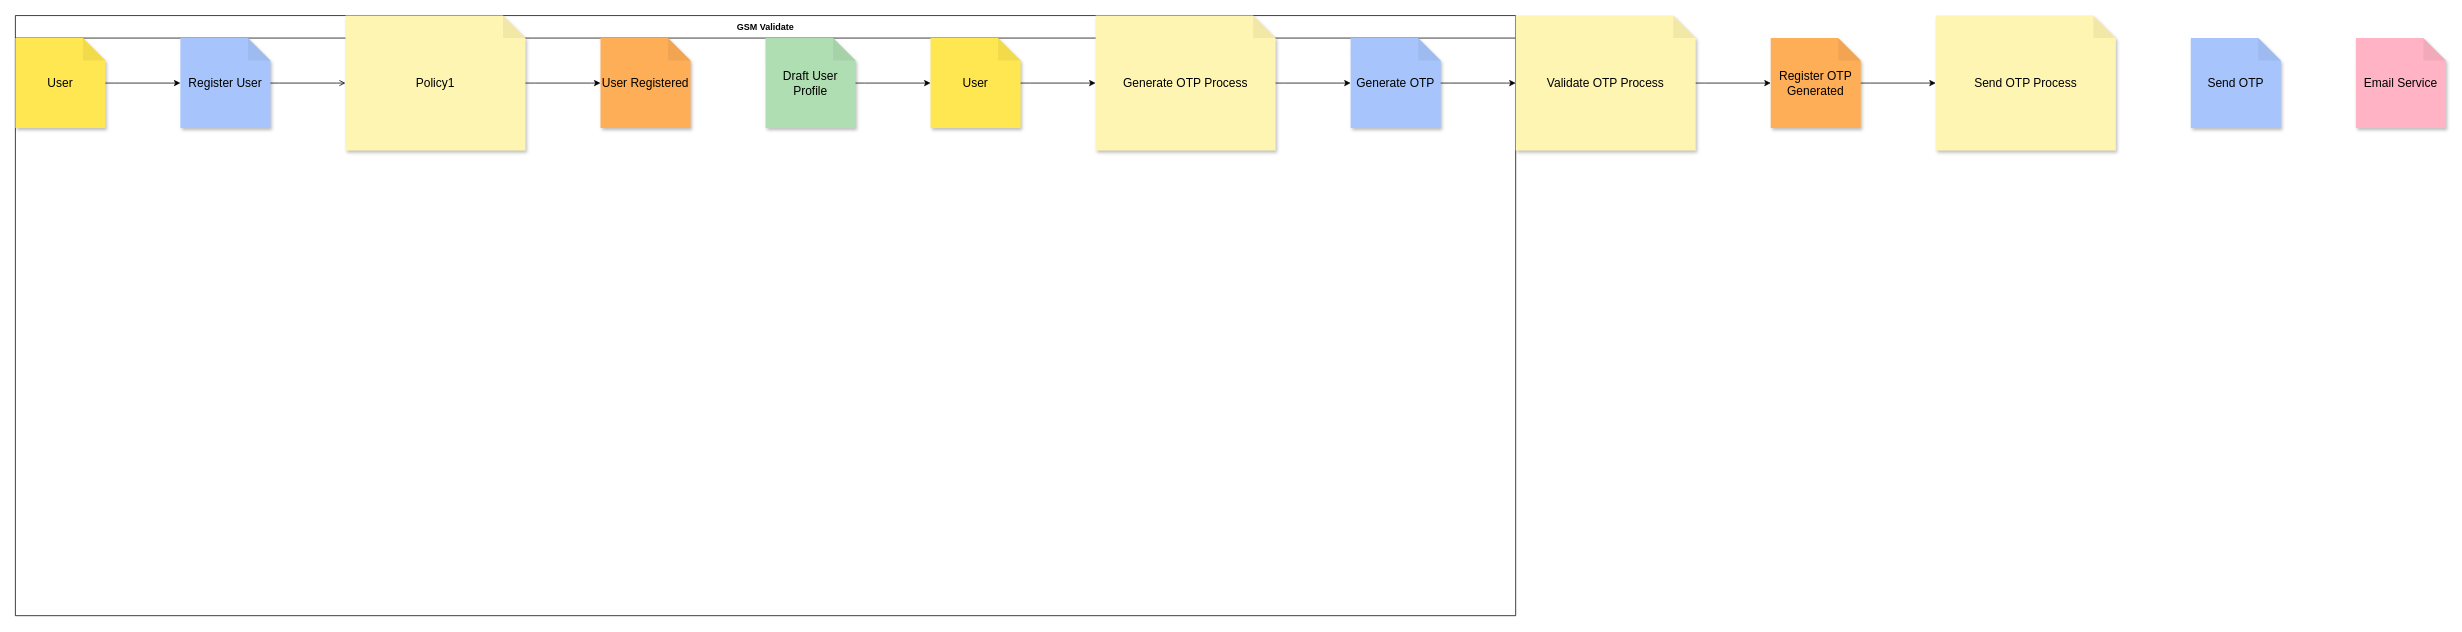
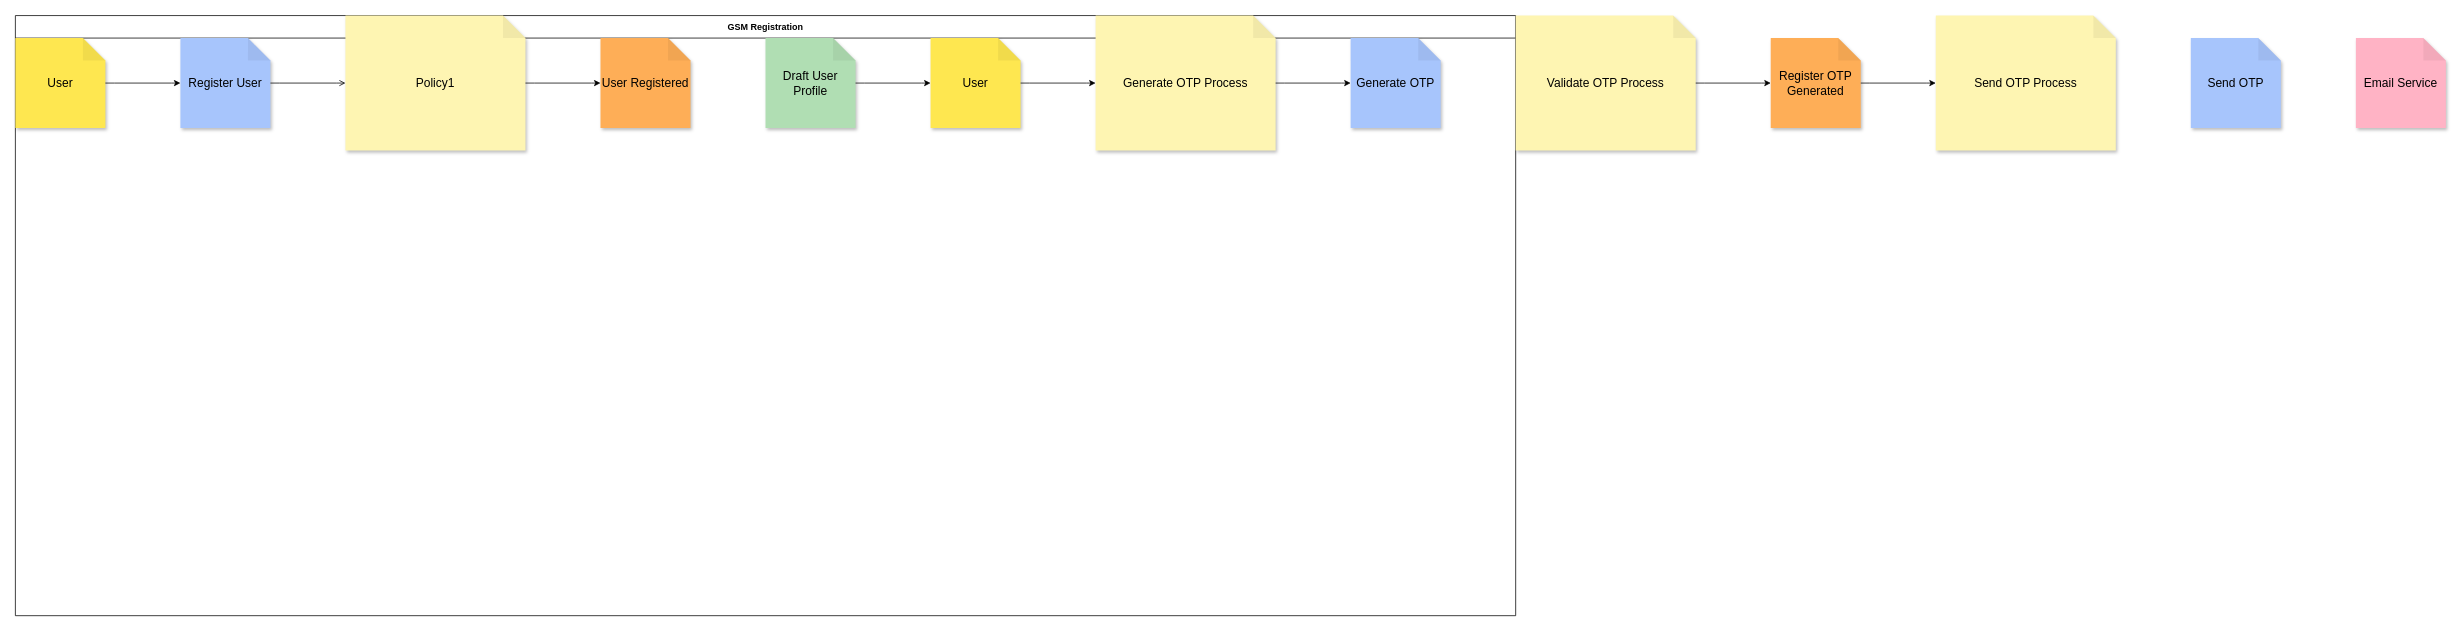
(765, 27) -> (765, 27)
(1508, 83) -> none
